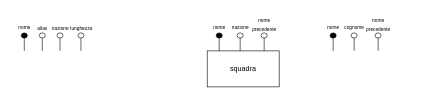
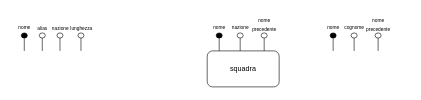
(243, 69) -> (243, 69)
